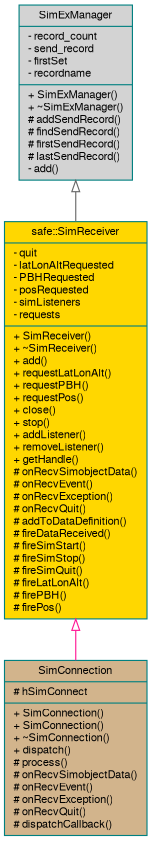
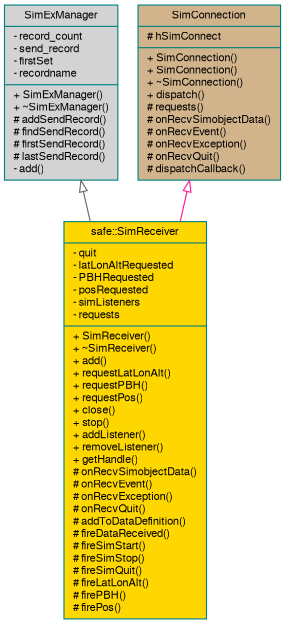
(76, 645) -> (184, 207)
(41, 763) -> (176, 107)
